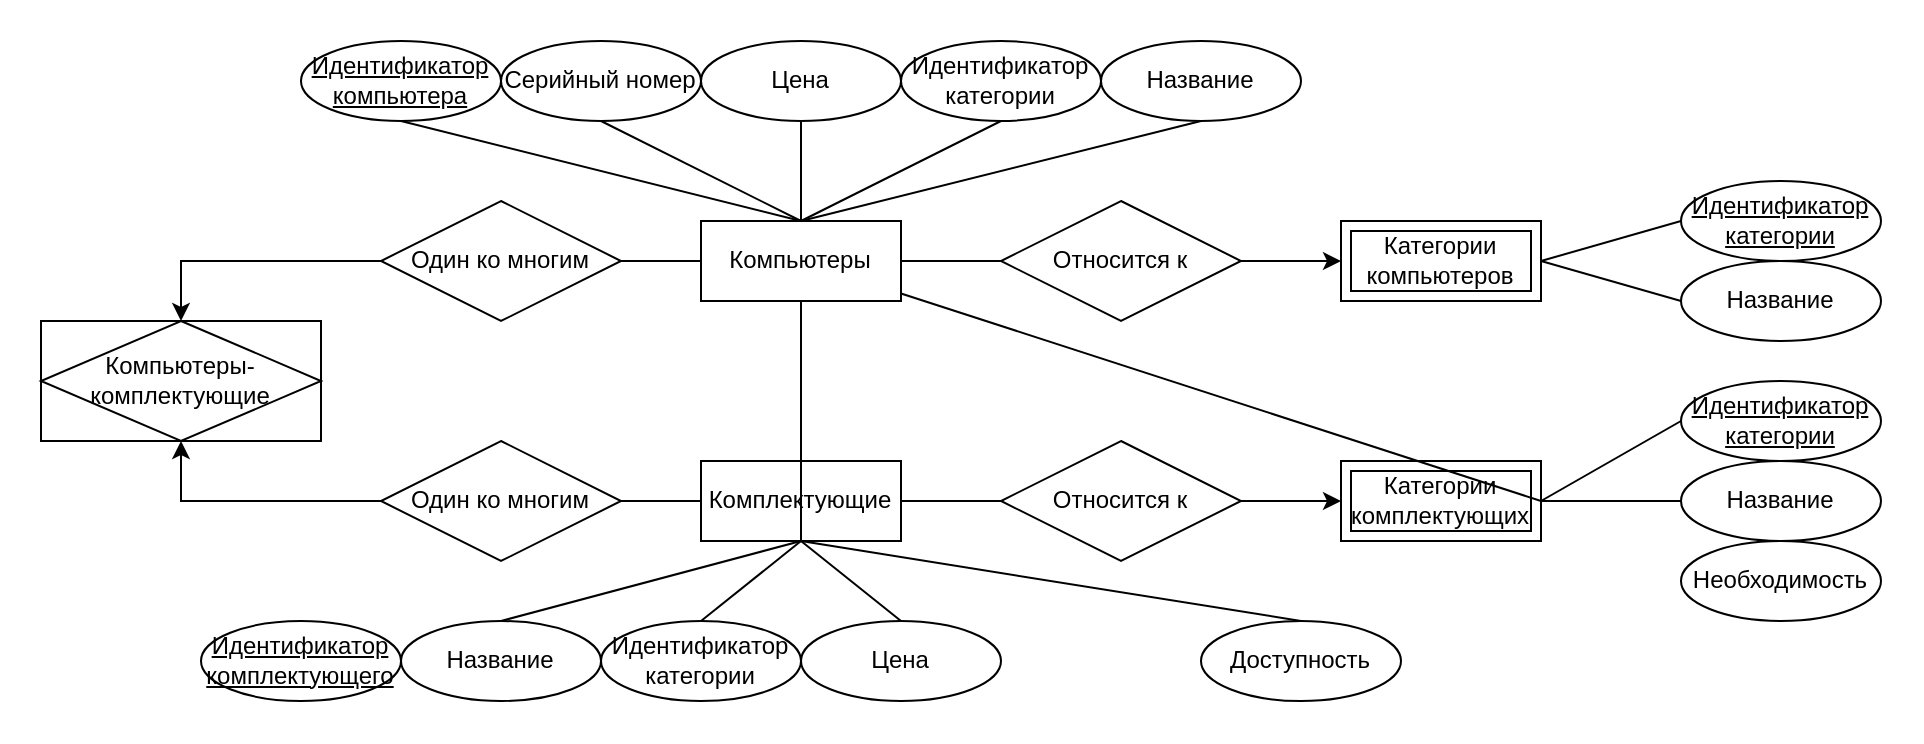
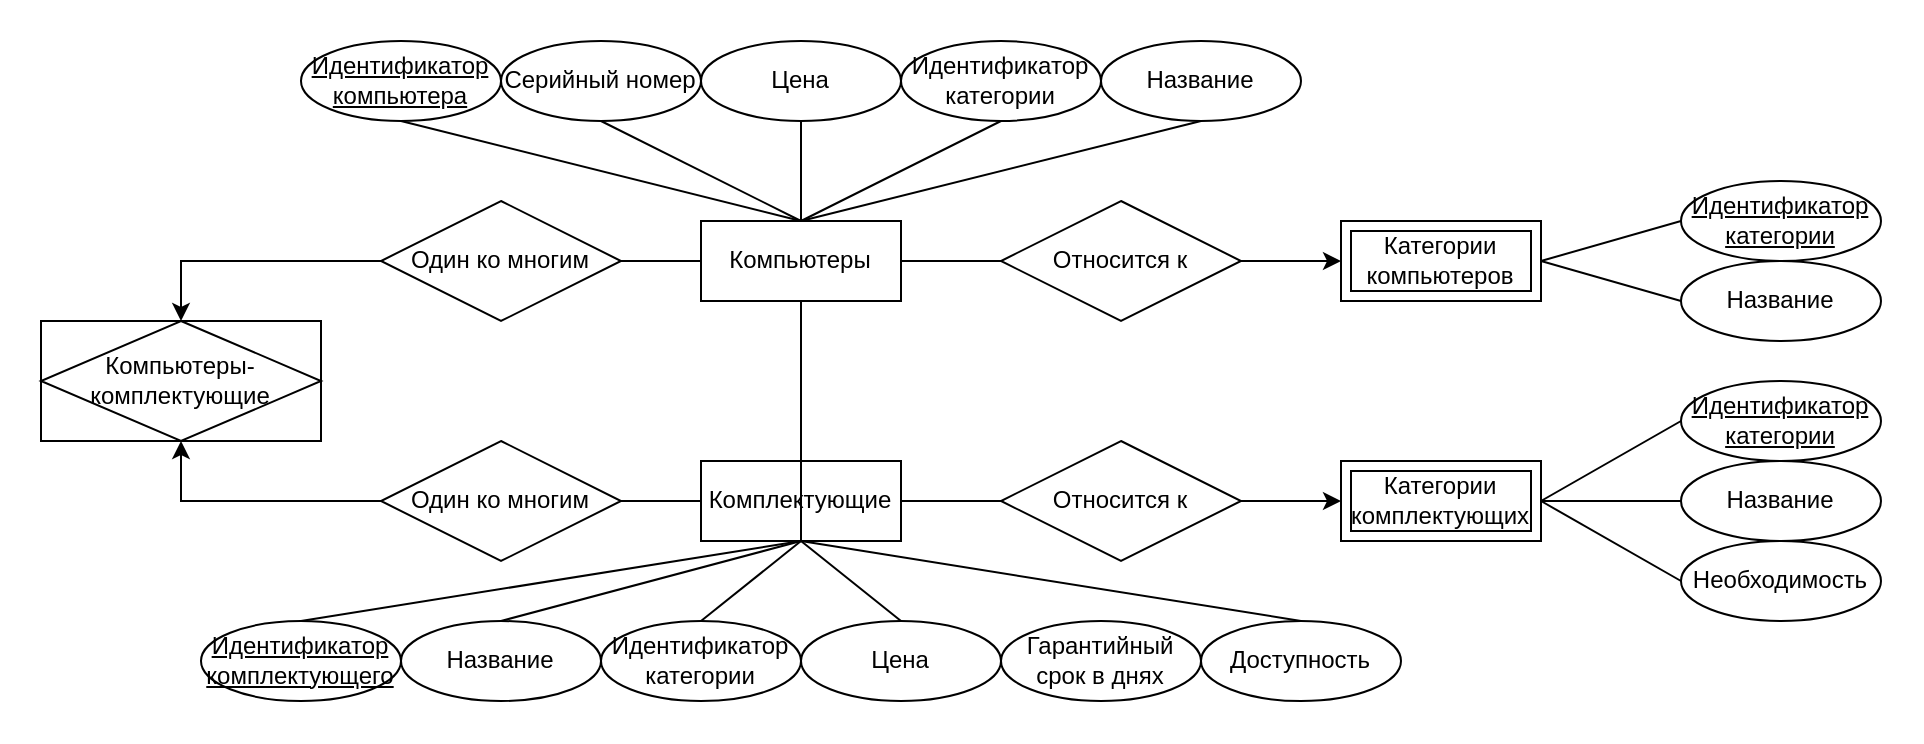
(1221, 397) -> (1614, 543)
none -> (538, 583)
none -> (1101, 661)
